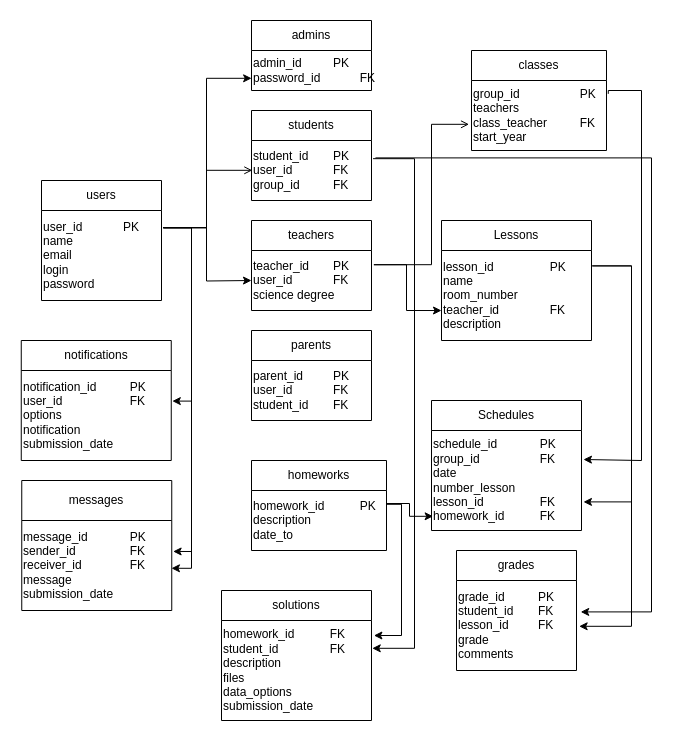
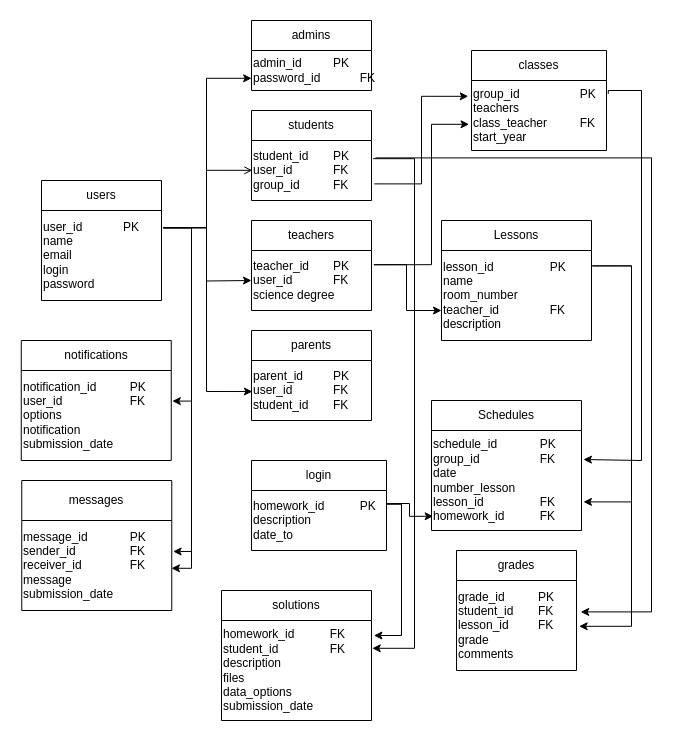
(462, 124) -> (461, 124)
none -> (422, 144)
none -> (207, 356)
(319, 476) -> (319, 476)
